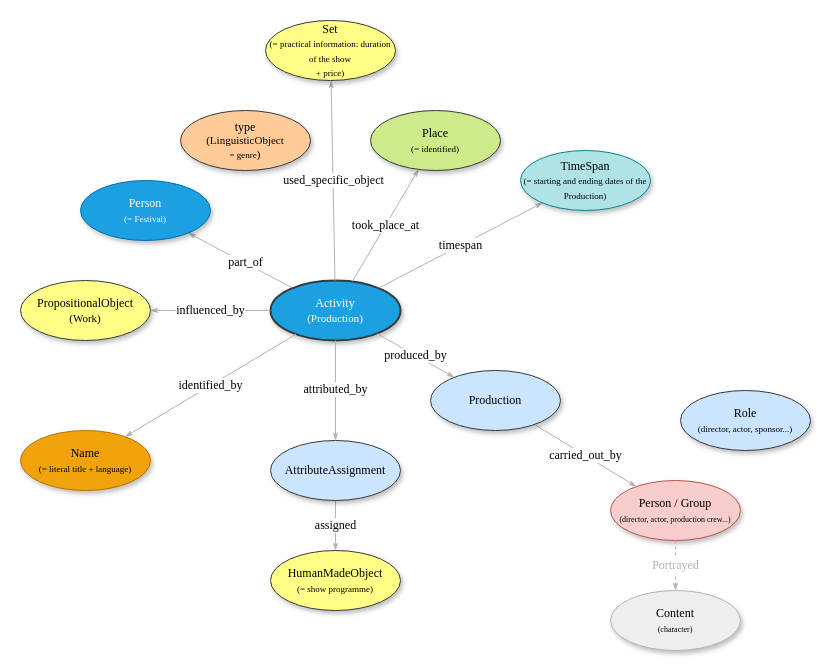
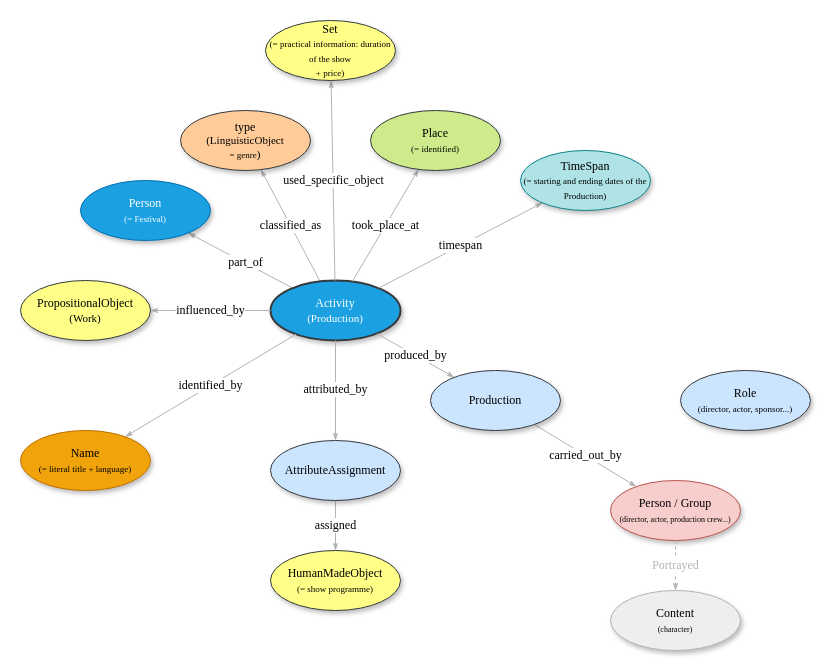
none -> (290, 224)
(746, 421) -> (746, 401)
